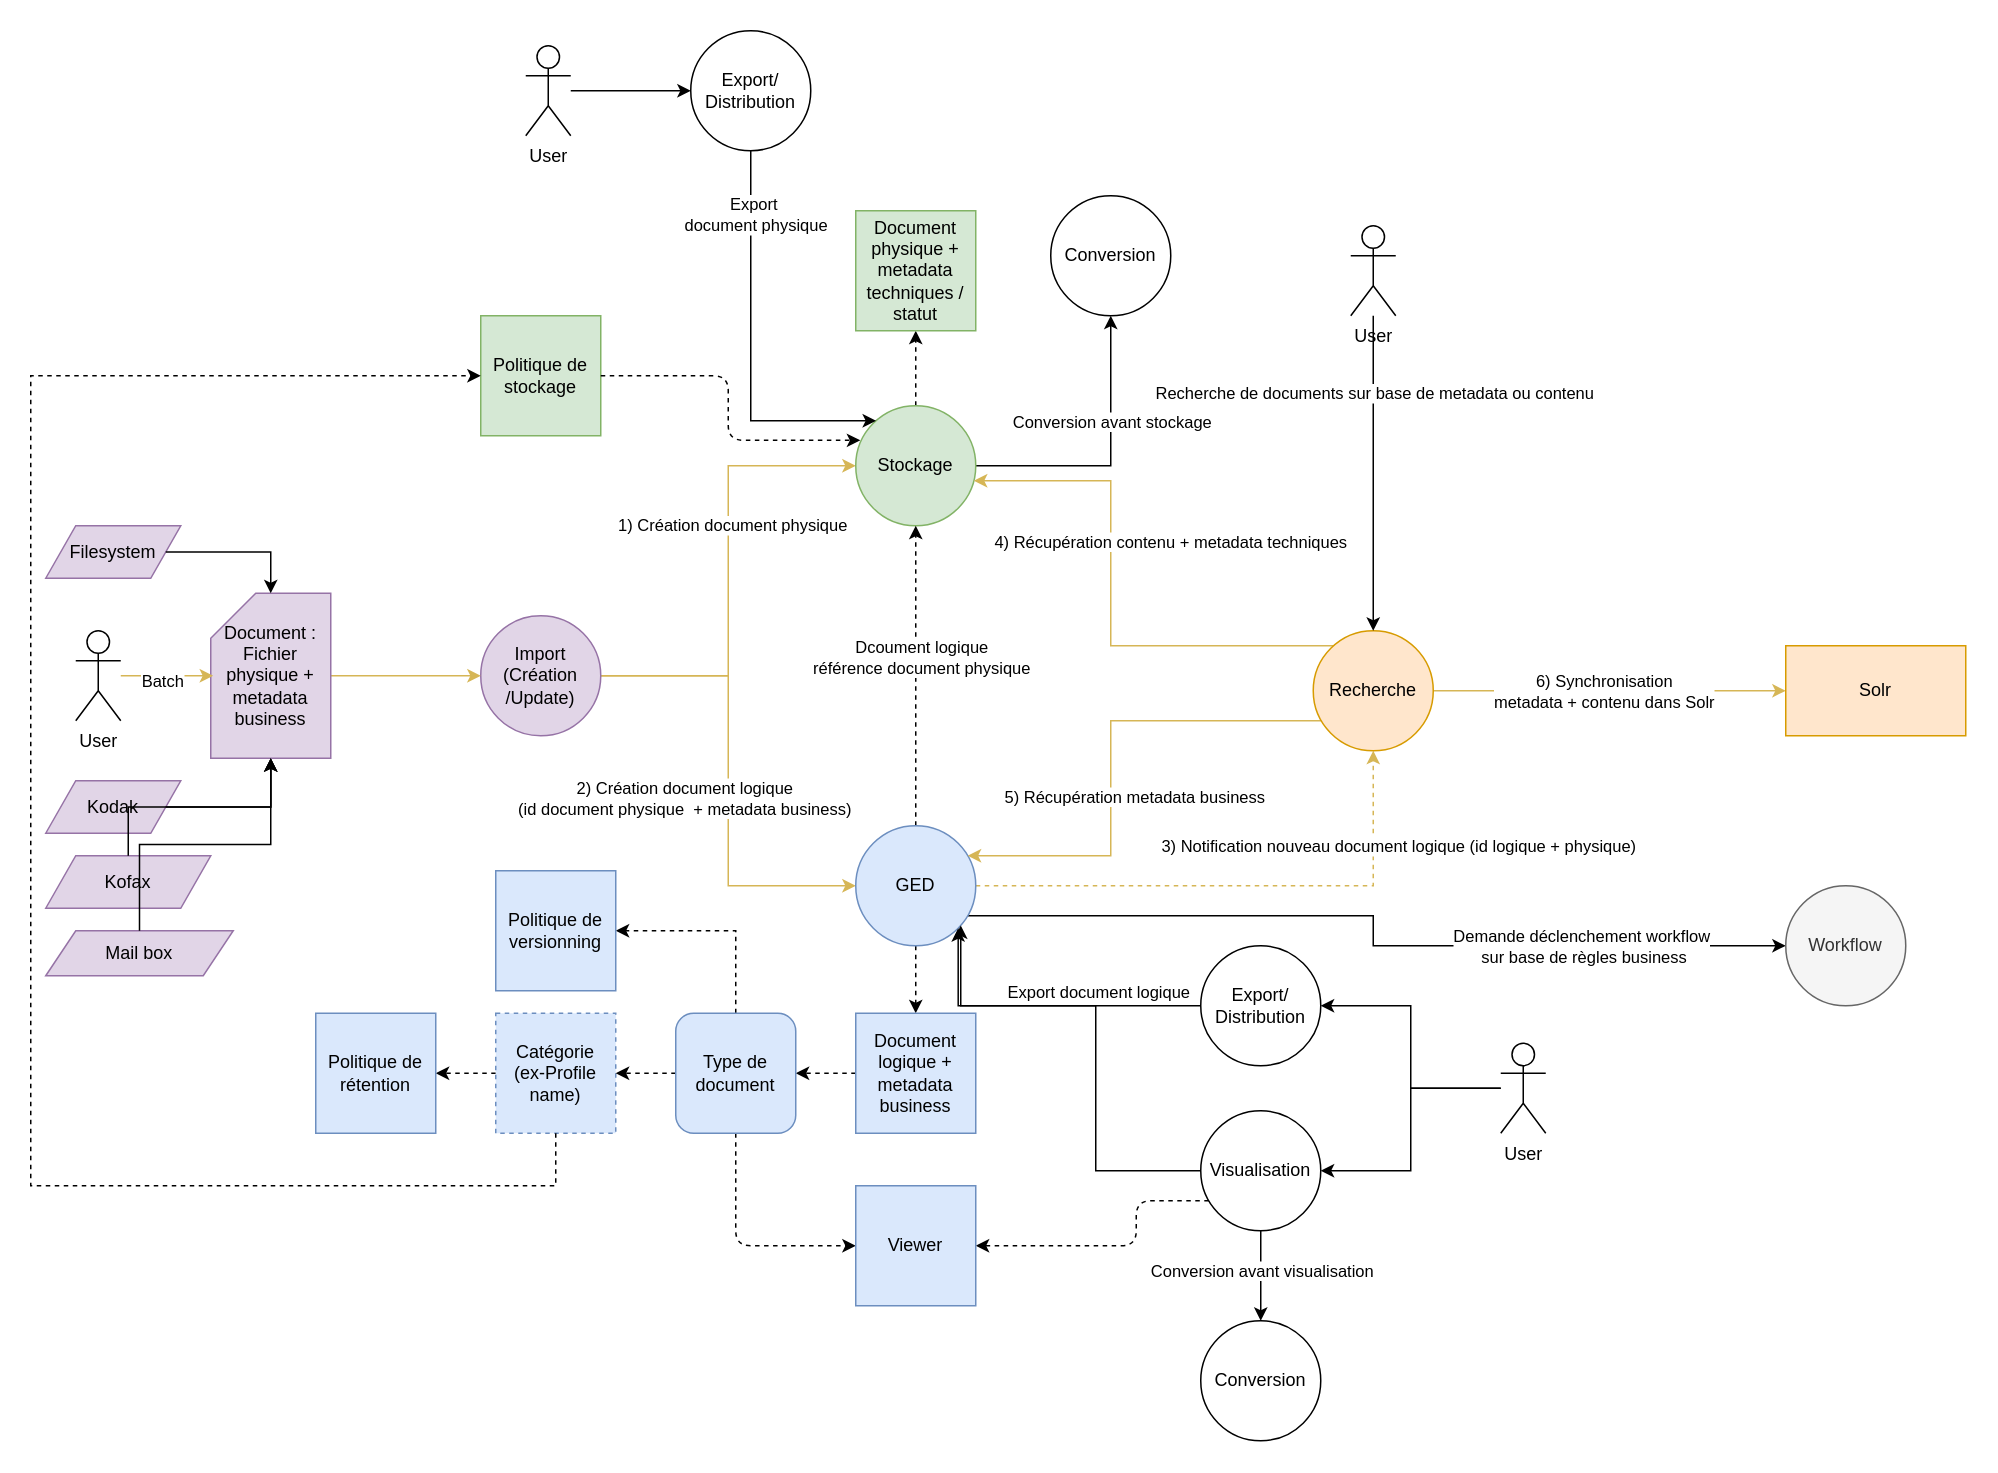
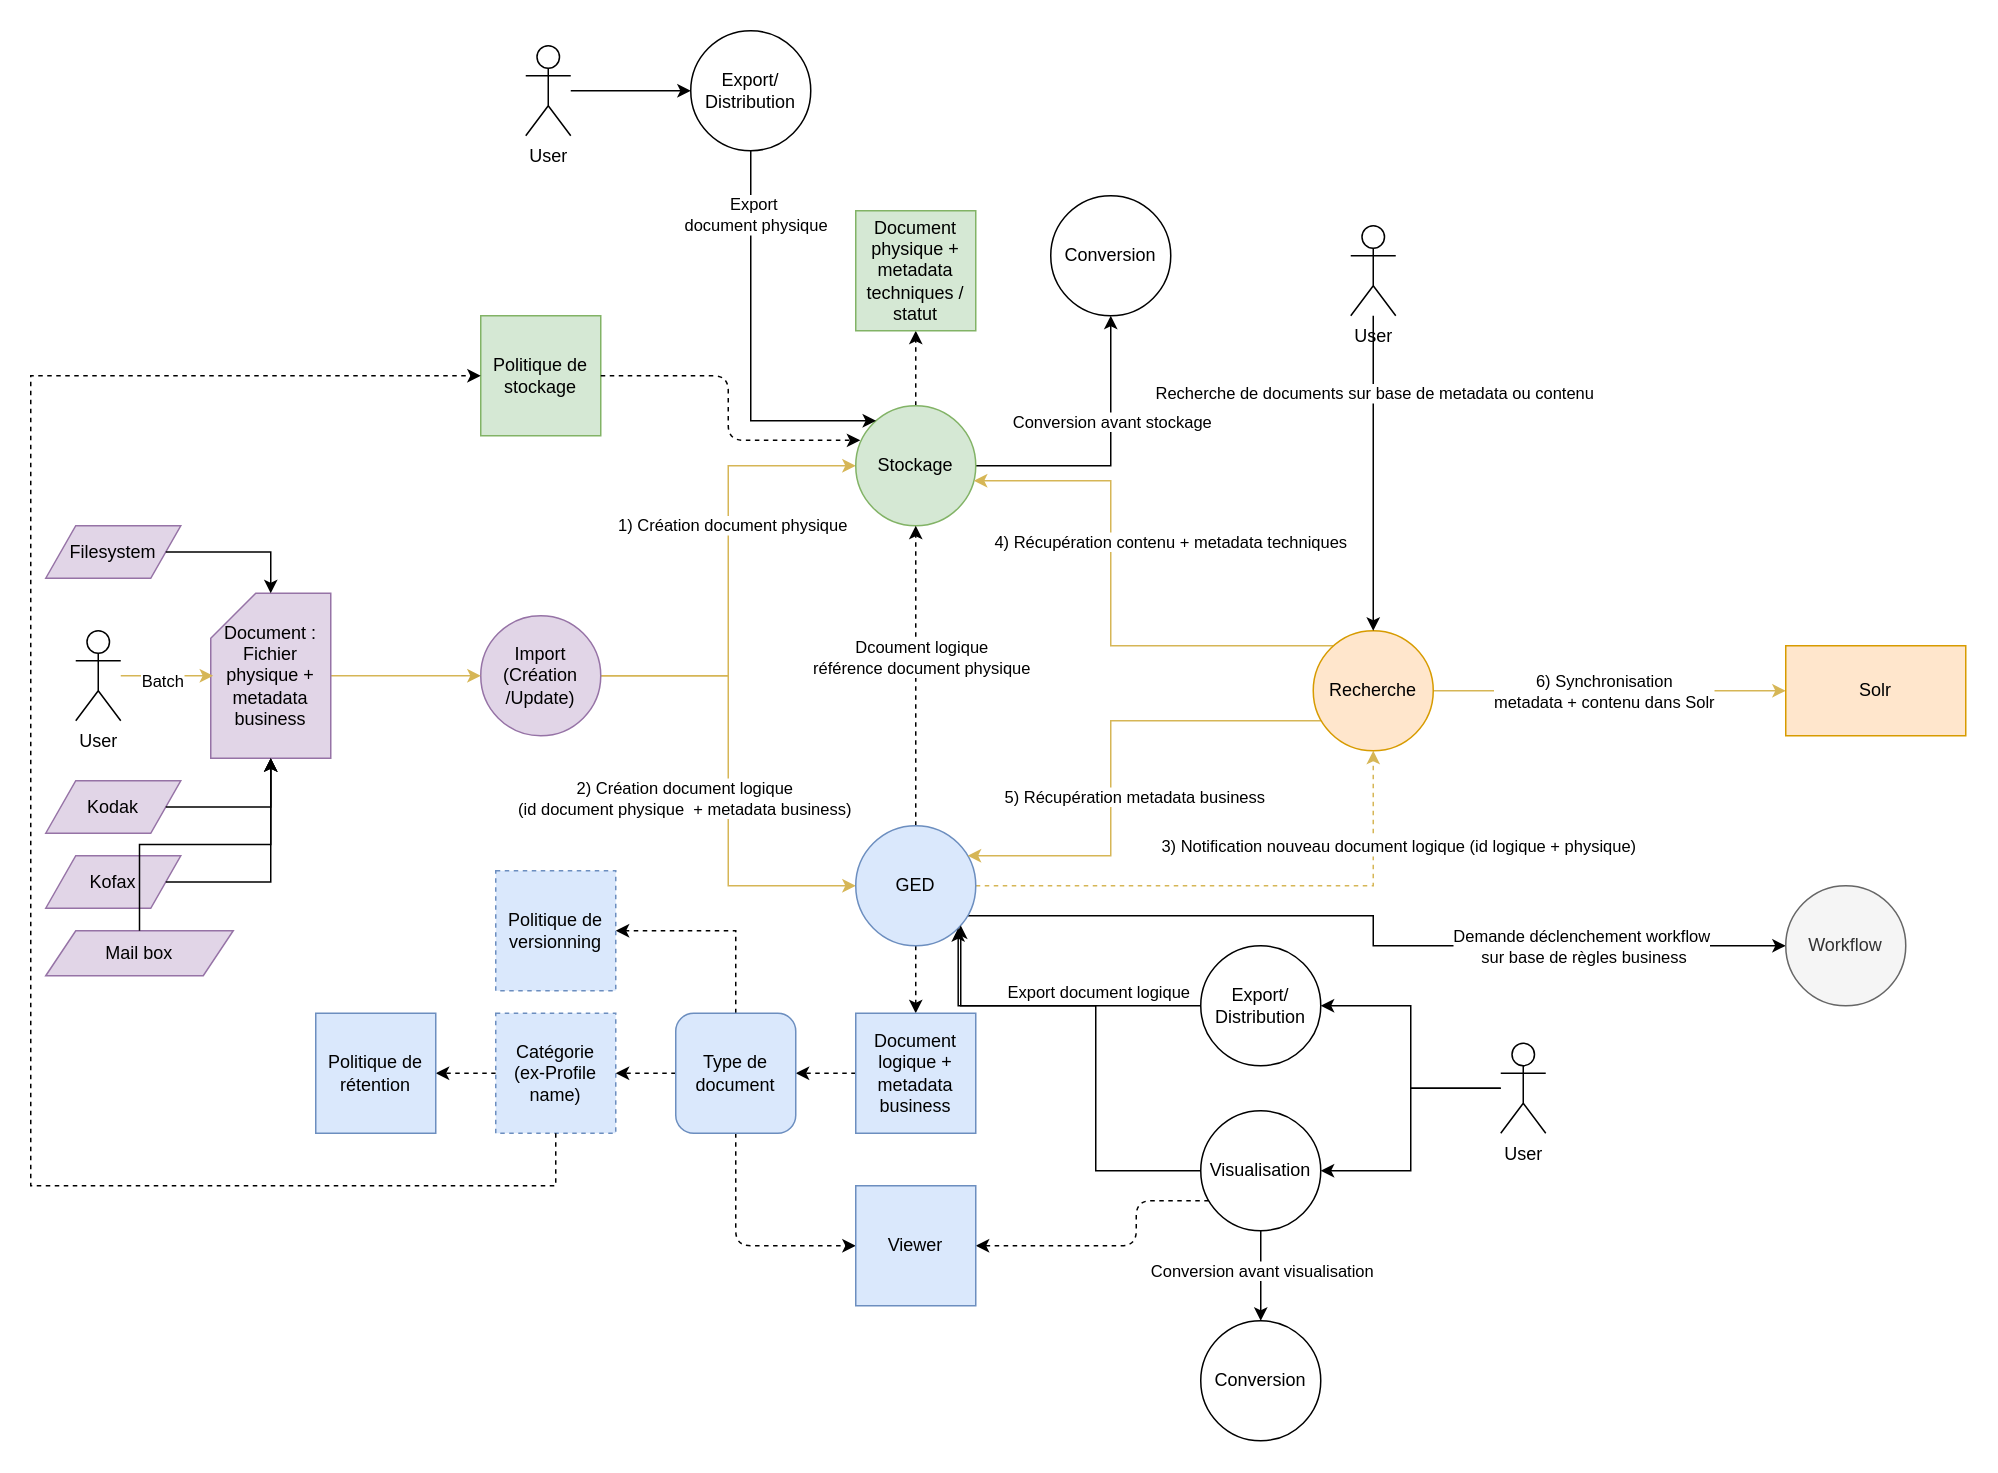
(128, 882) -> (113, 882)
(556, 931) -> (556, 931)
